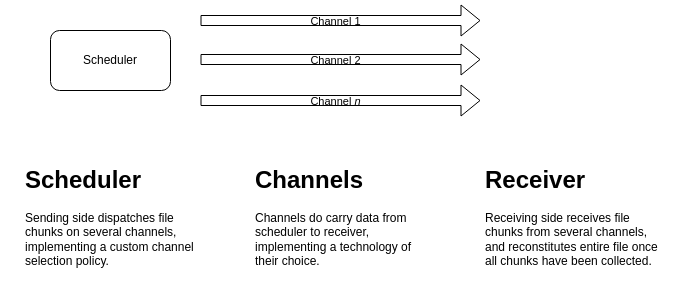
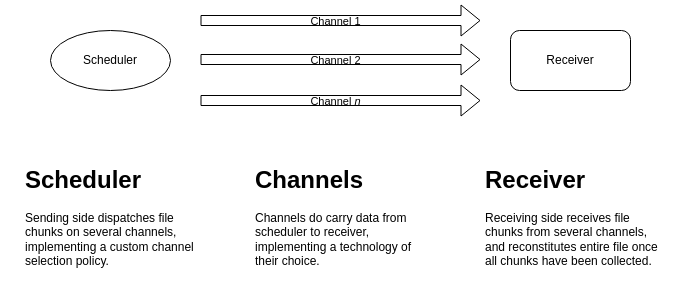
(111, 61) -> (111, 61)
none -> (571, 61)
